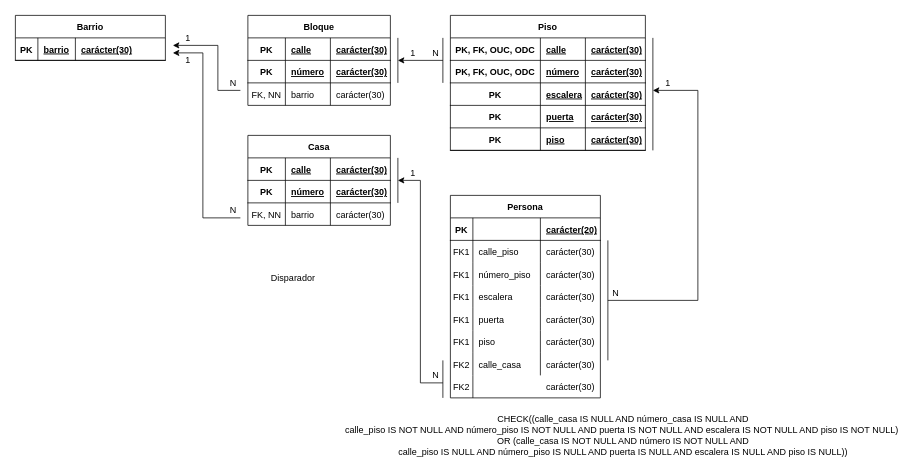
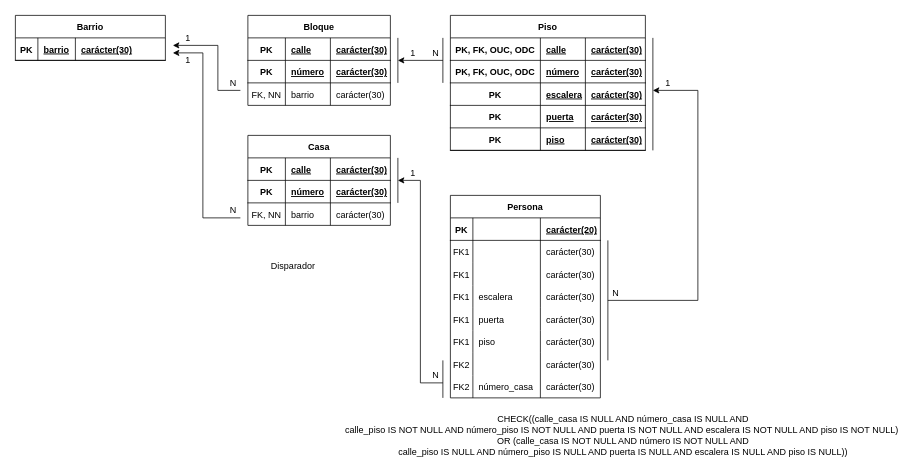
(507, 252) -> none
(507, 274) -> none
(293, 278) -> (293, 267)
(507, 364) -> none
none -> (507, 387)
